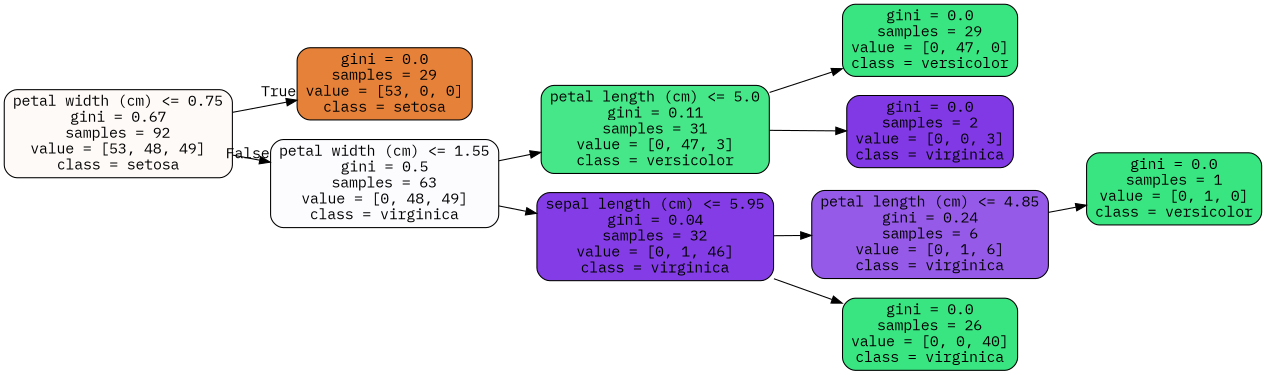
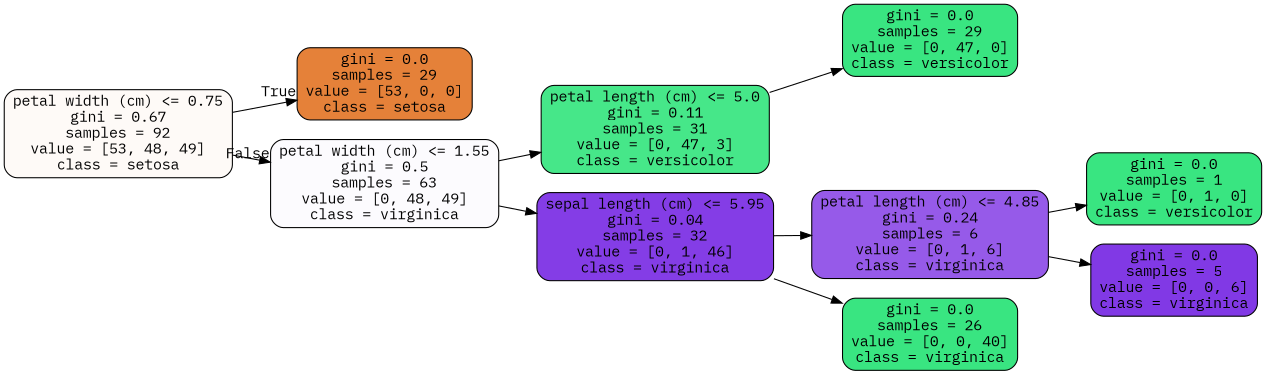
(930, 132) -> none
none -> (1174, 280)
